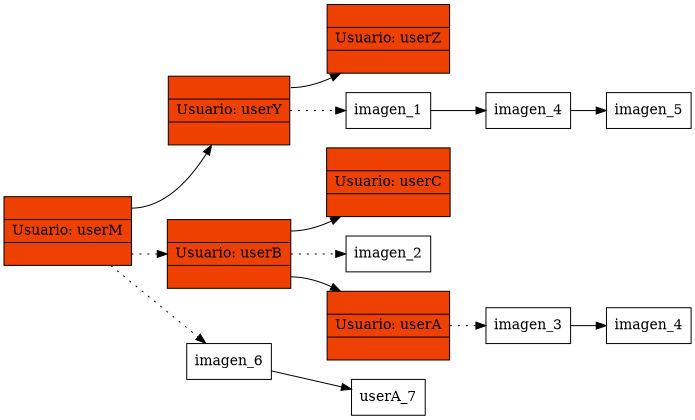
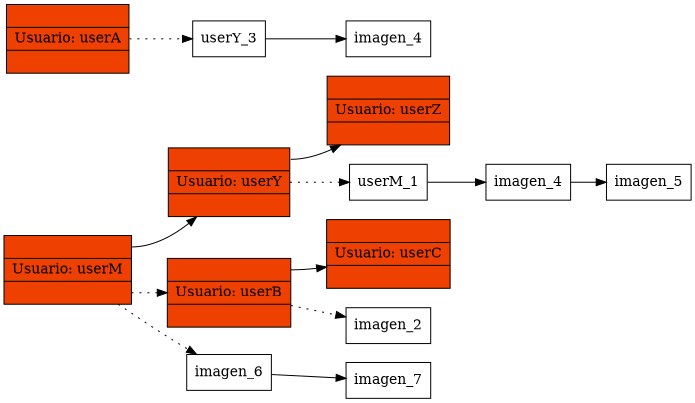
(388, 111) -> (388, 182)
(312, 280) -> none
(528, 326) -> (229, 39)
(388, 397) -> (388, 380)
